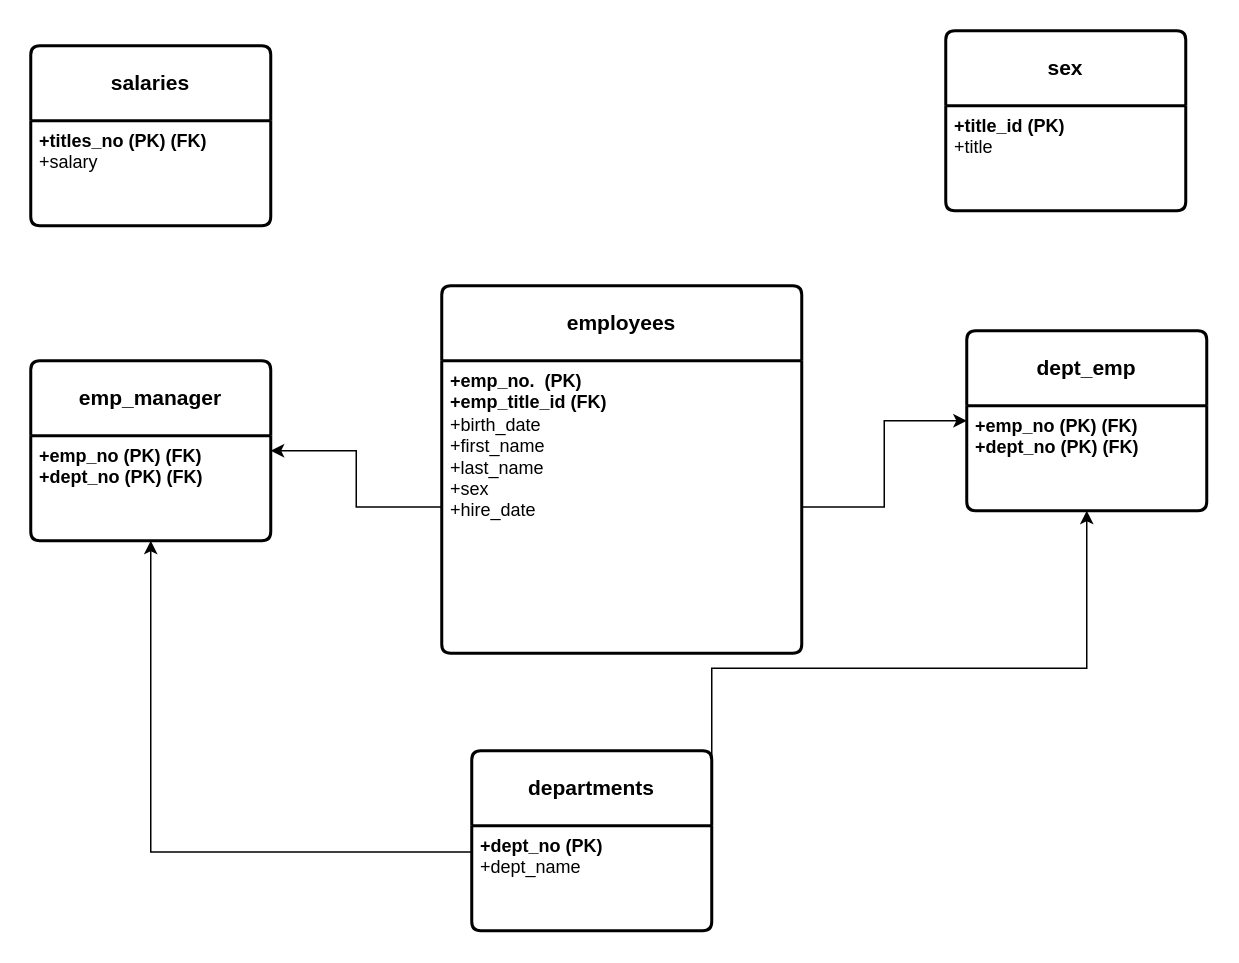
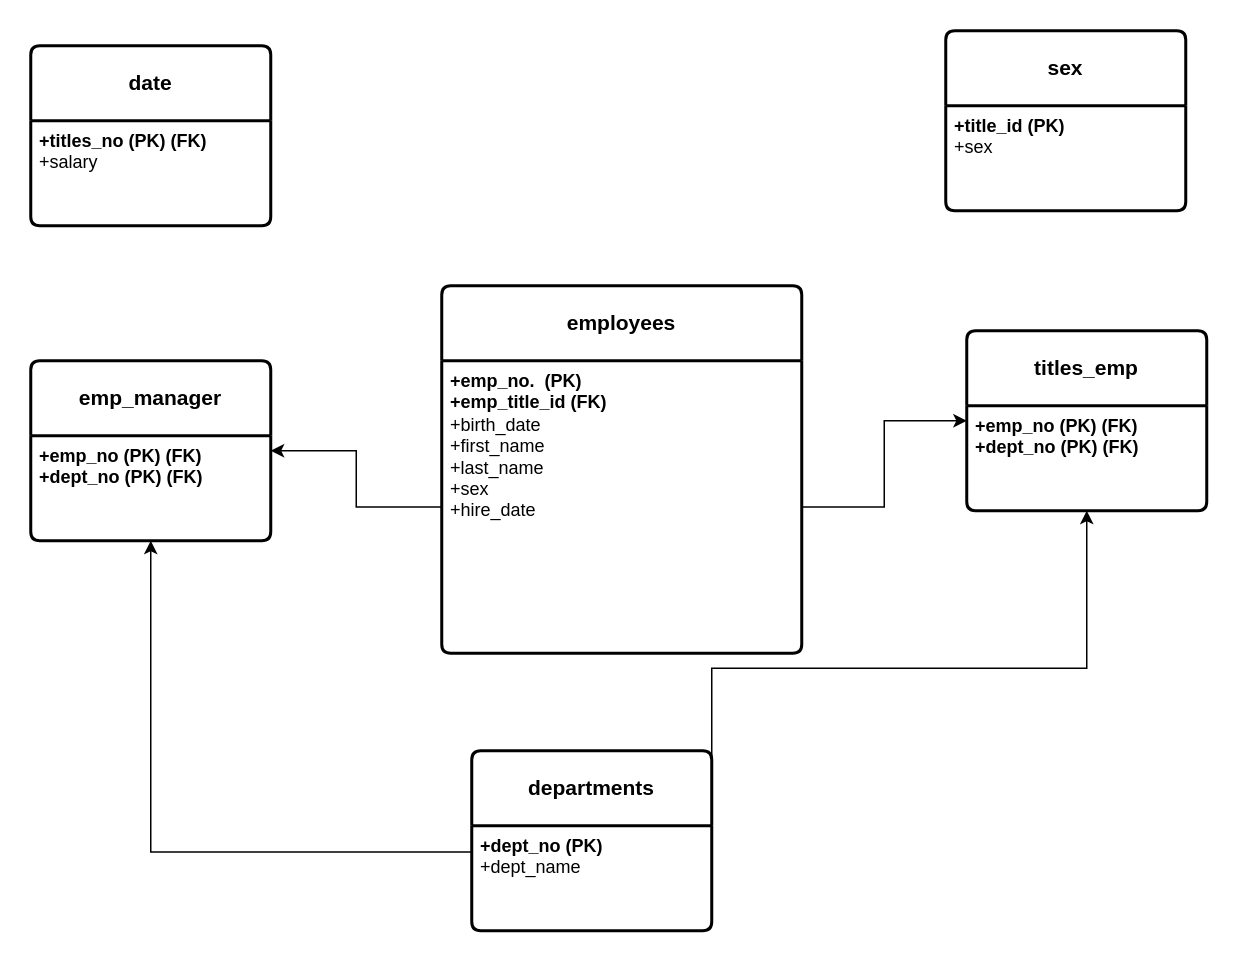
(151, 83) -> (151, 83)
(1016, 138) -> (1016, 138)
(1087, 368) -> (1087, 368)
